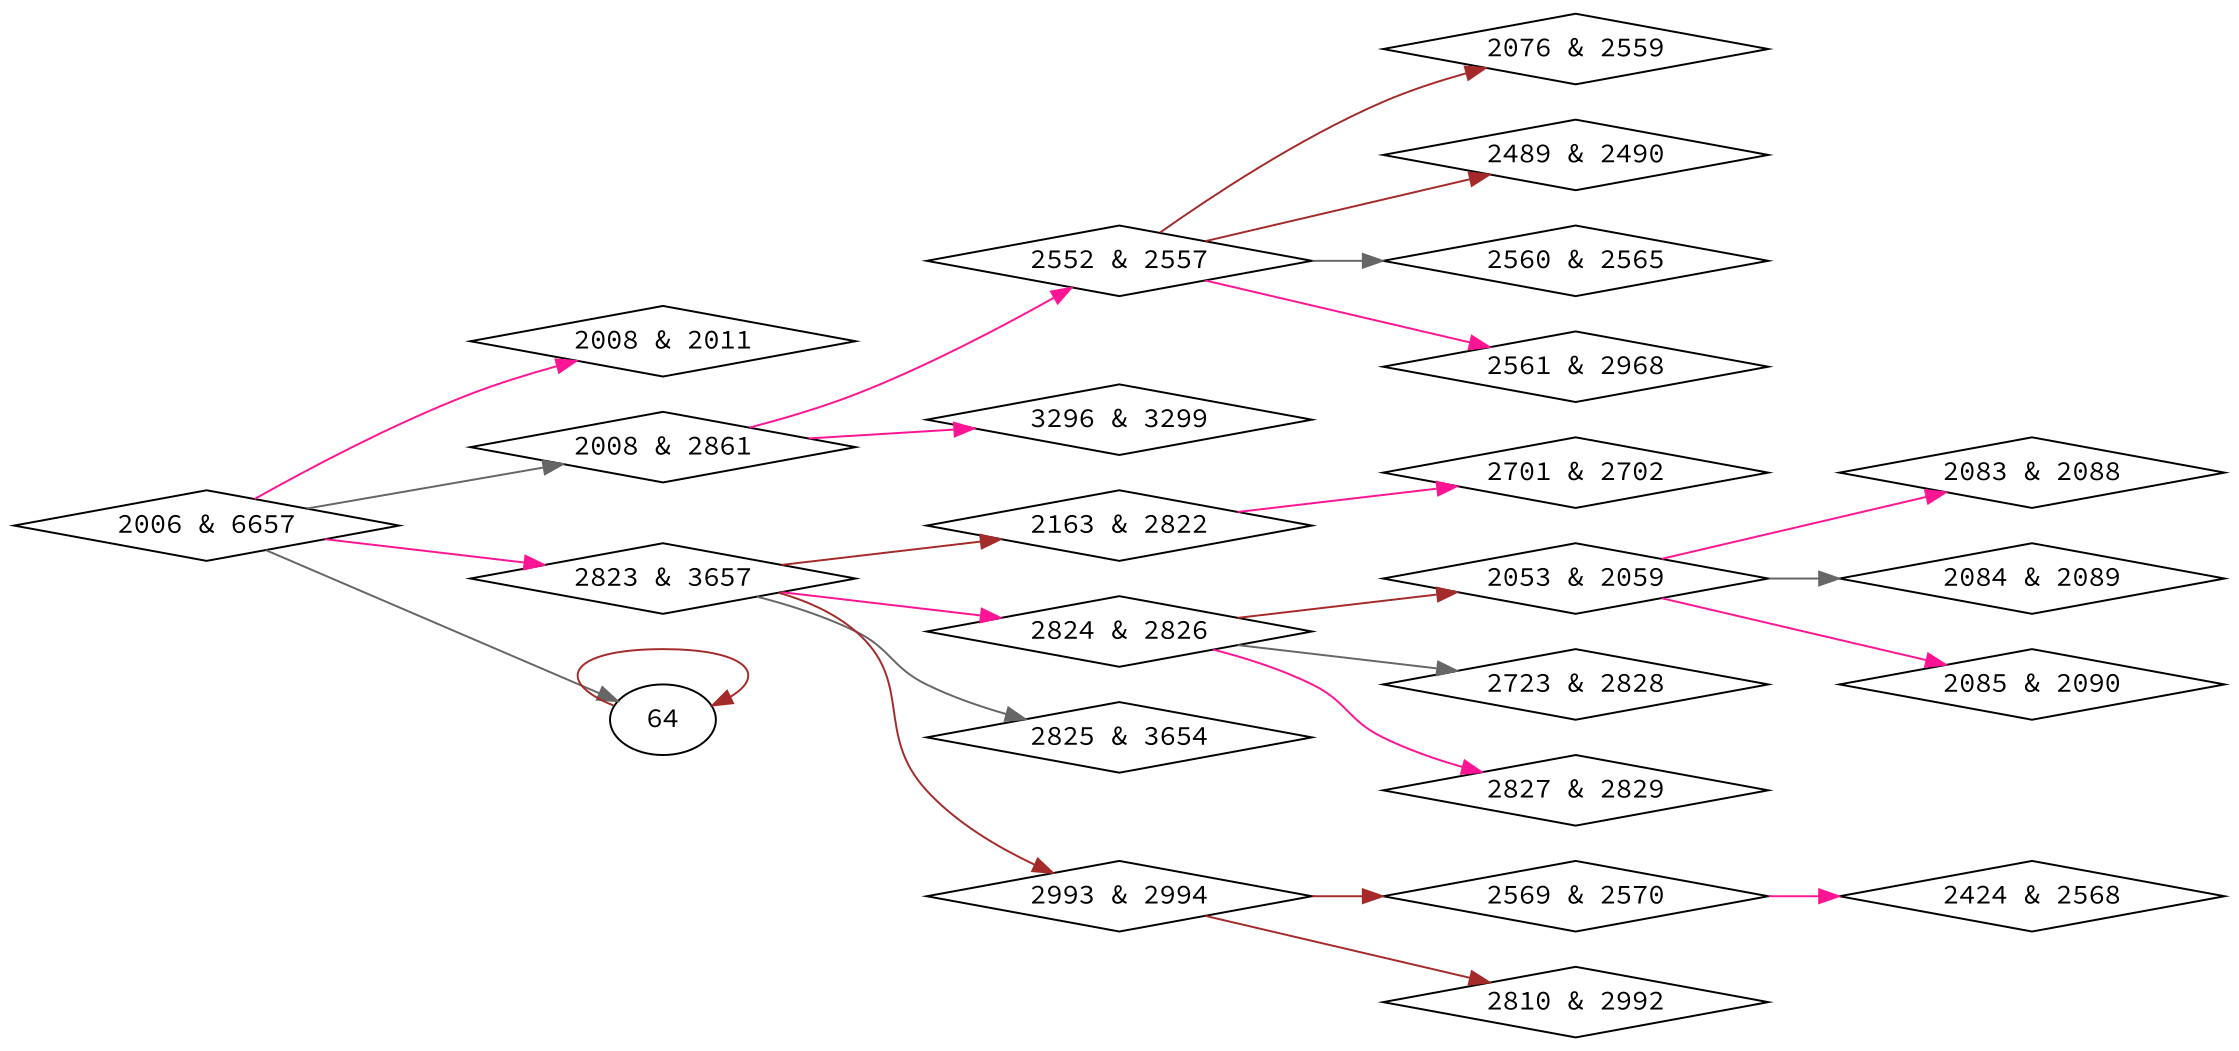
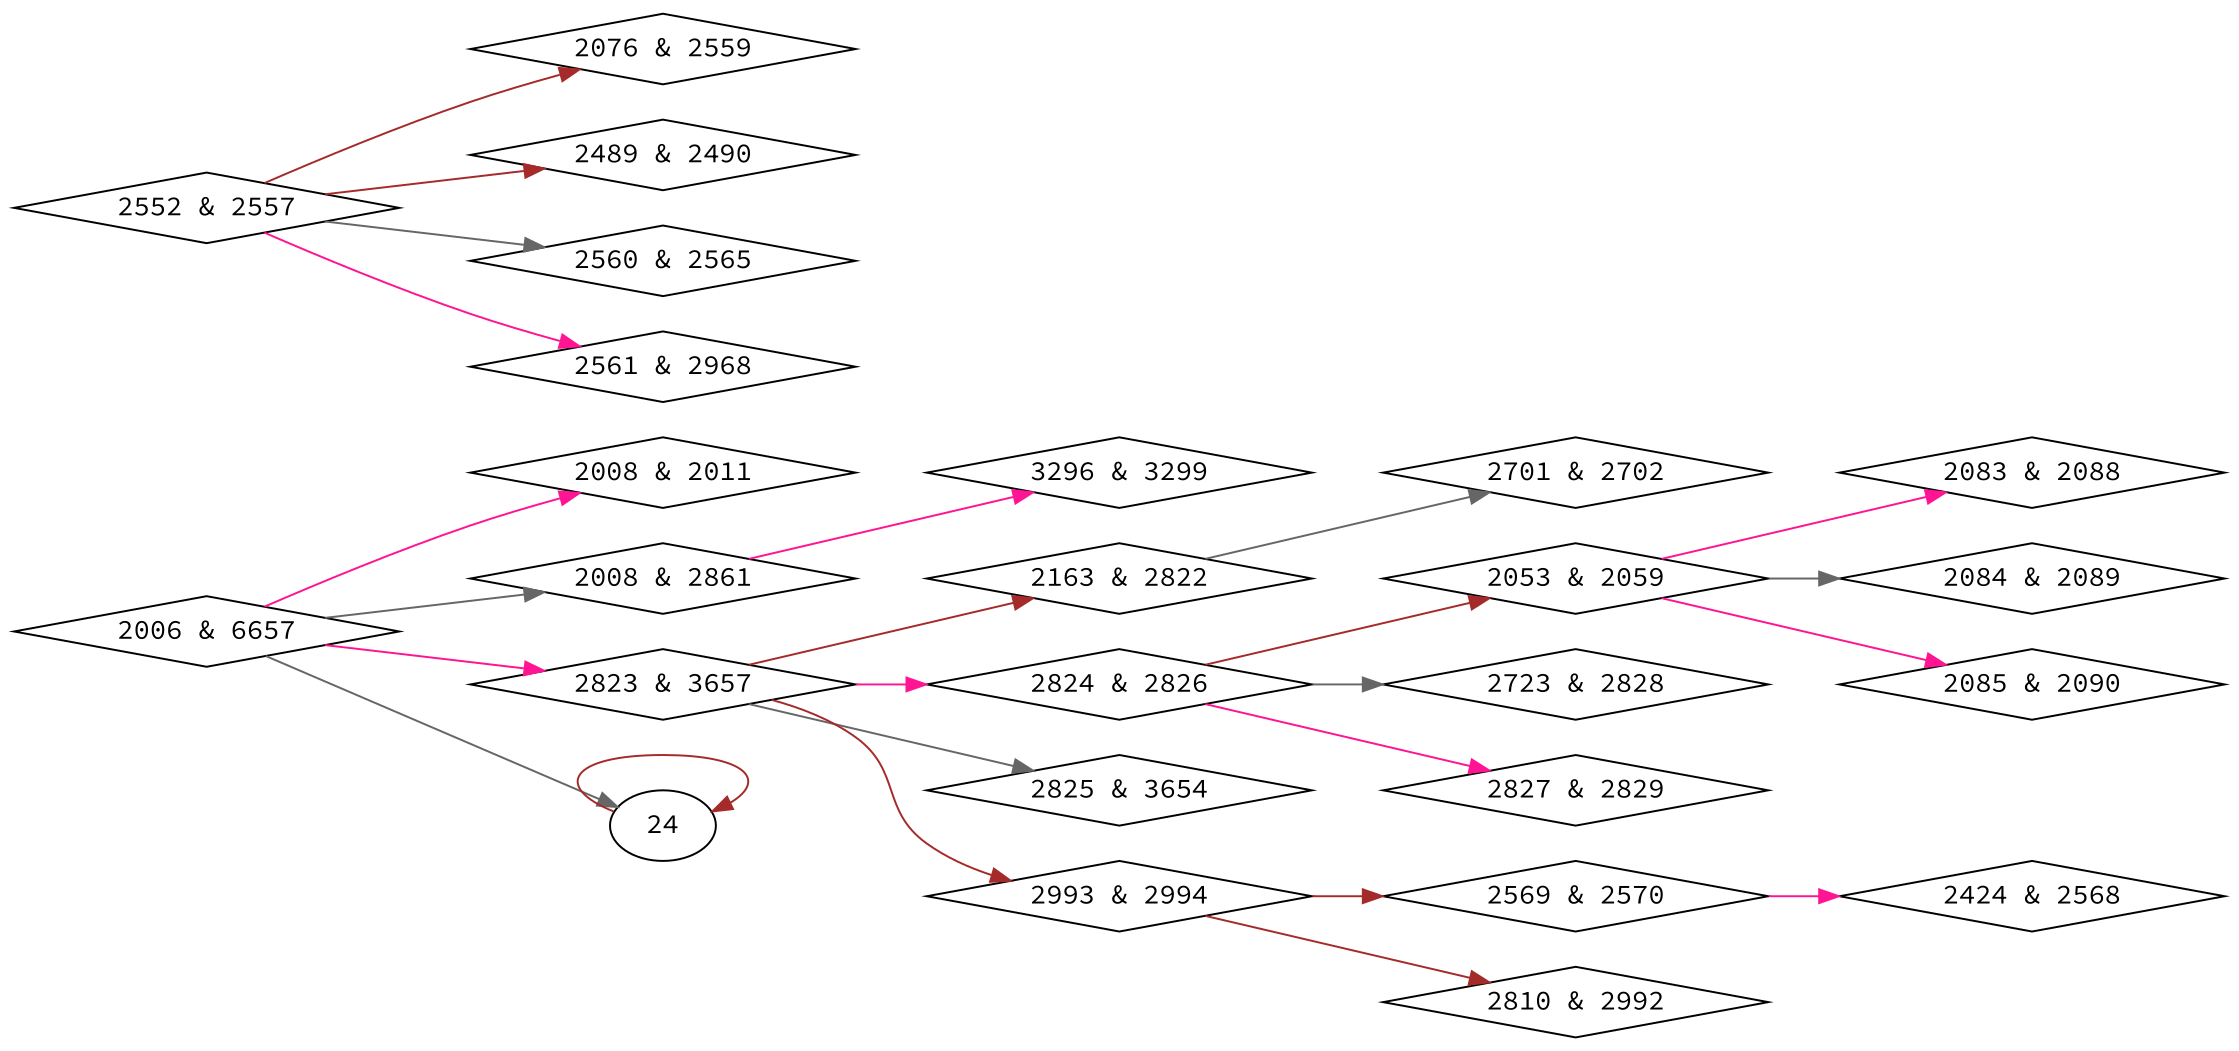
(906, 373) -> none
(1337, 500) -> (1338, 528)
(663, 720) -> (663, 826)
